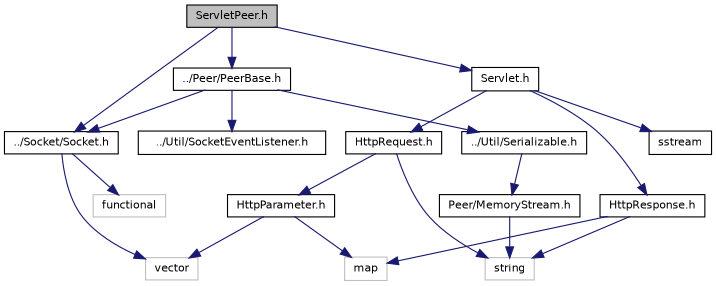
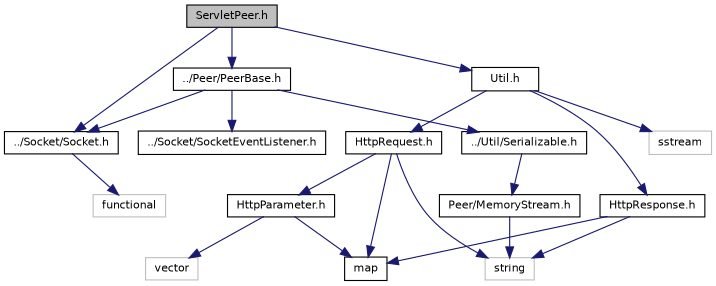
(505, 79) -> (505, 79)
(232, 143) -> (232, 143)
(680, 143) -> (680, 143)
none -> (381, 200)
(82, 216) -> none
(366, 269) -> (366, 269)
